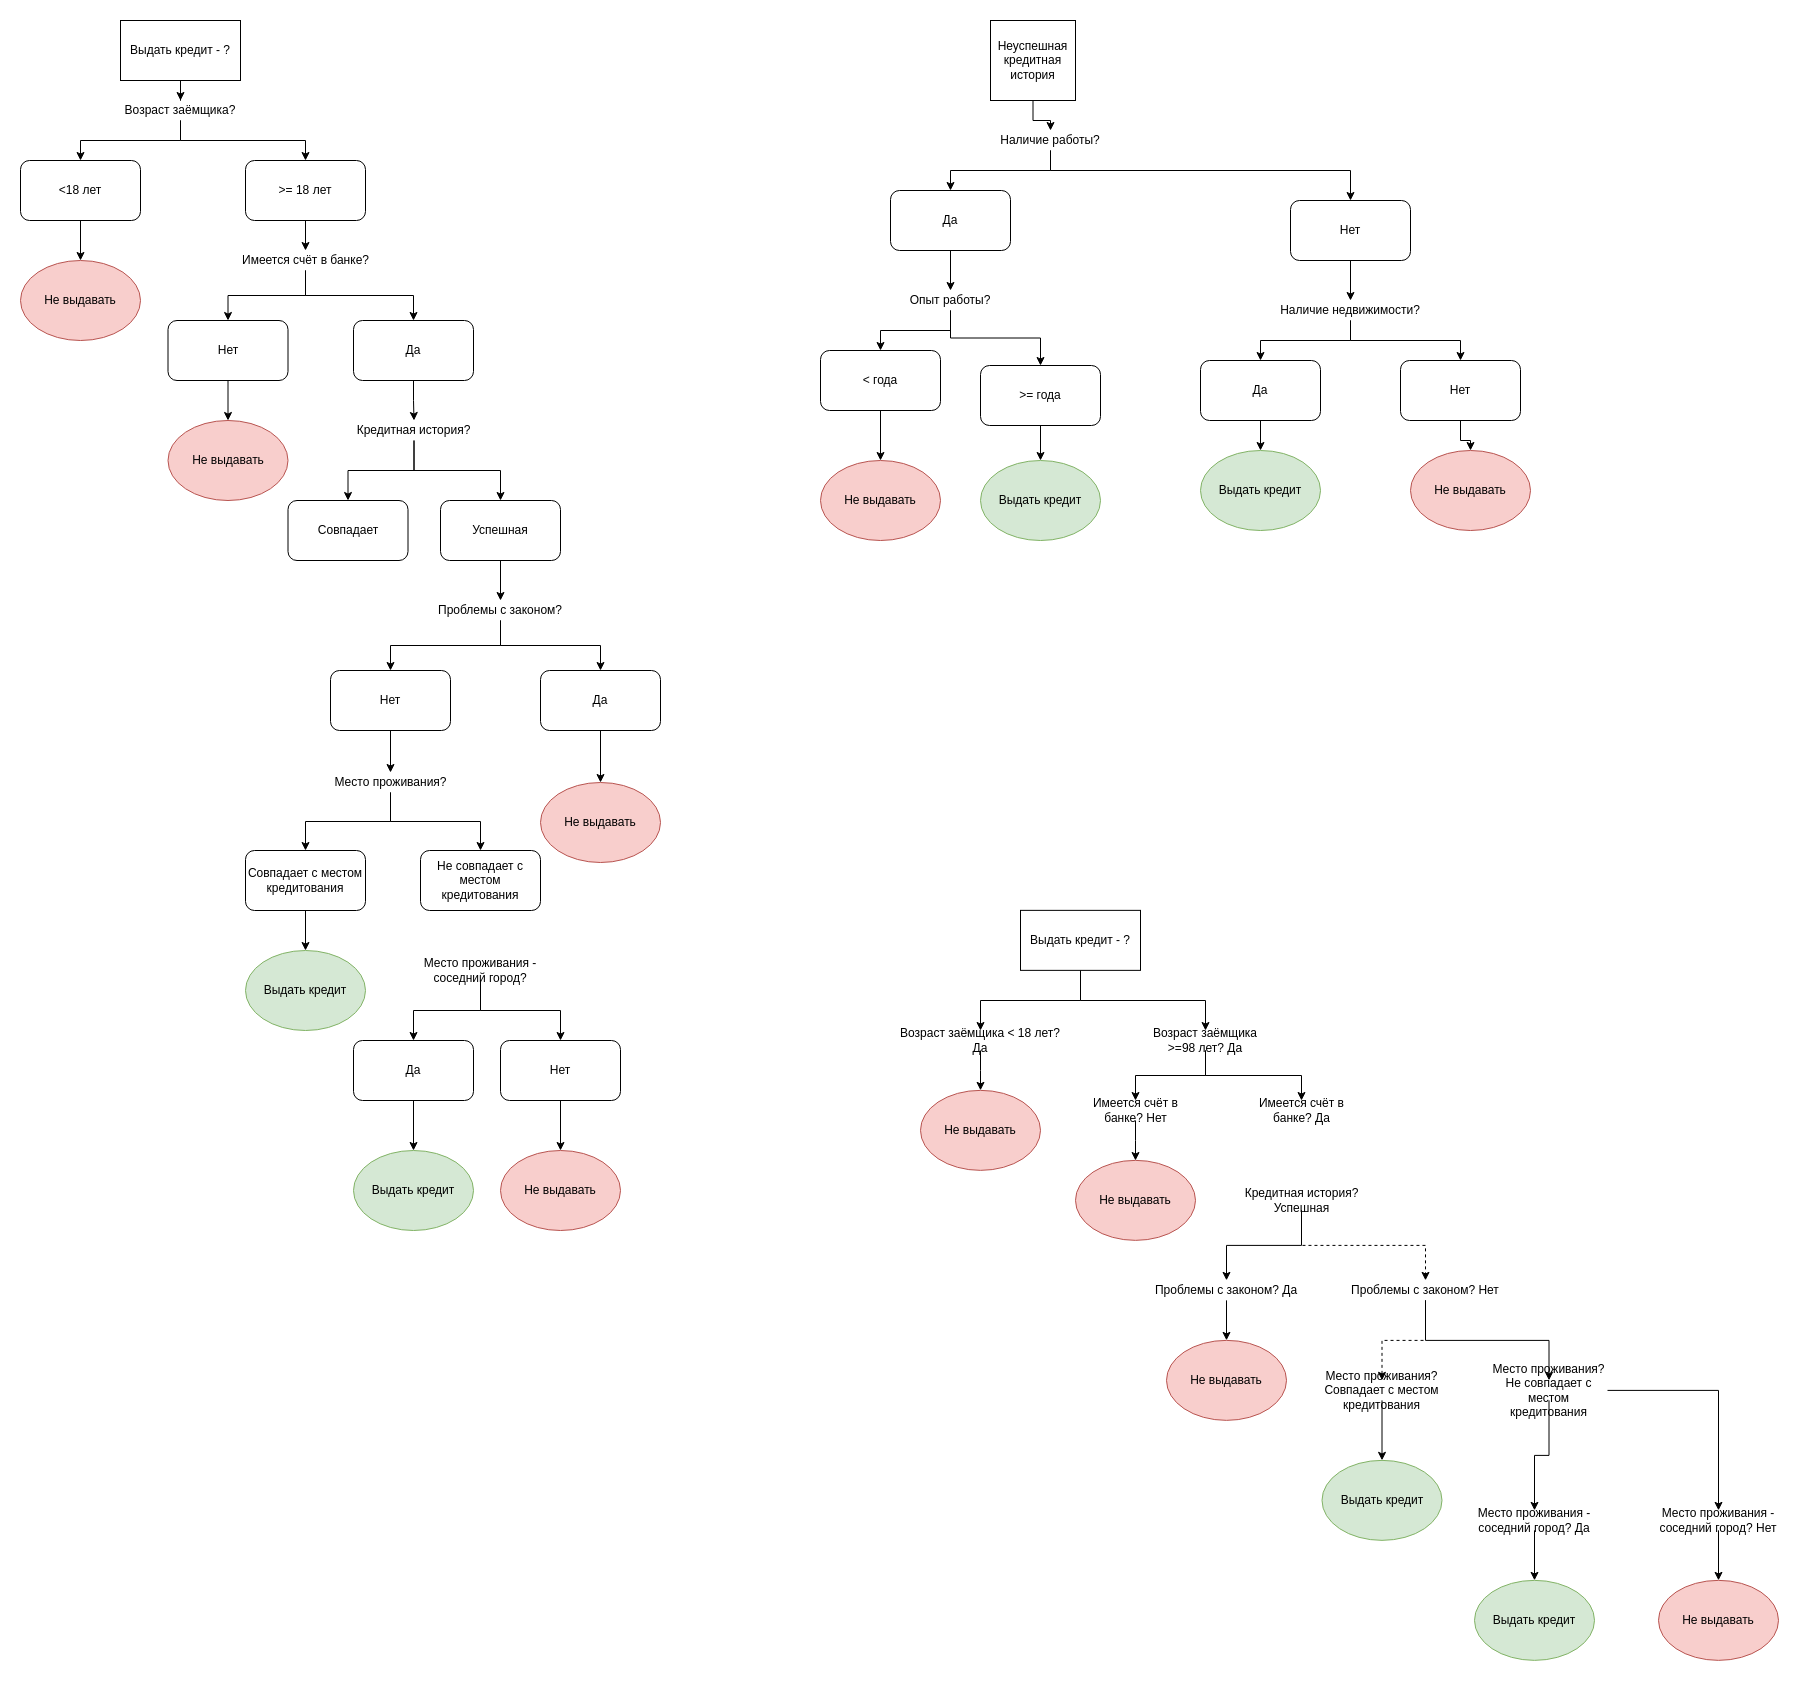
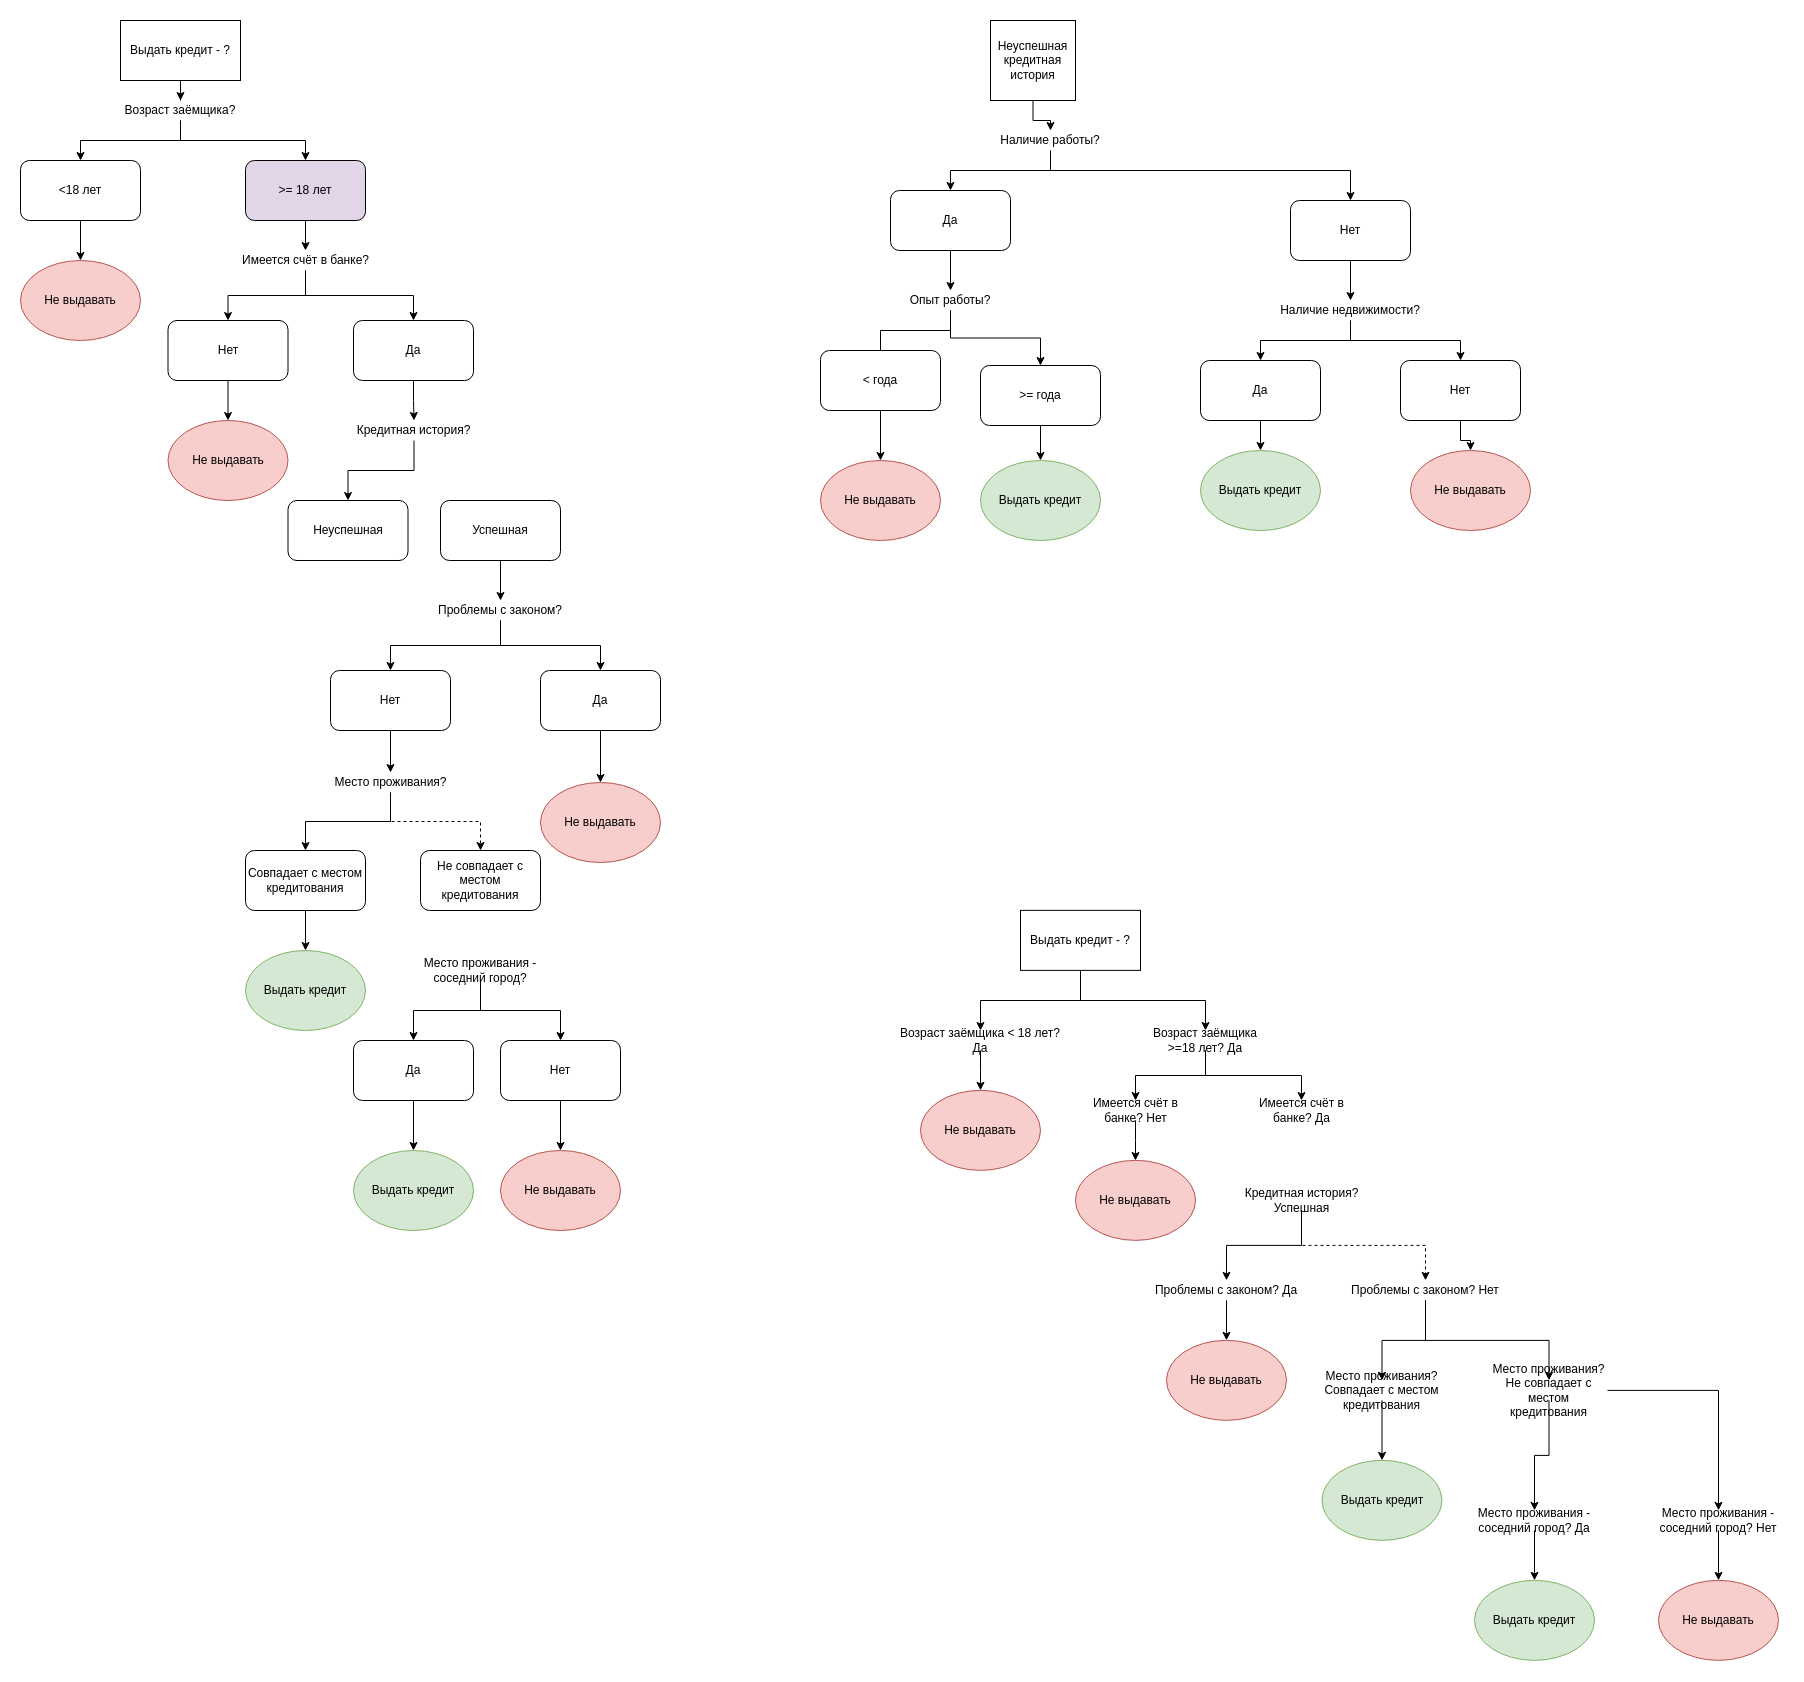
(306, 191) -> (306, 191)
(881, 342) -> (881, 345)
(469, 471) -> none
(349, 531) -> (349, 531)
(446, 822) -> (446, 822)
(1206, 1041) -> (1206, 1041)
(1388, 1340) -> (1388, 1340)
